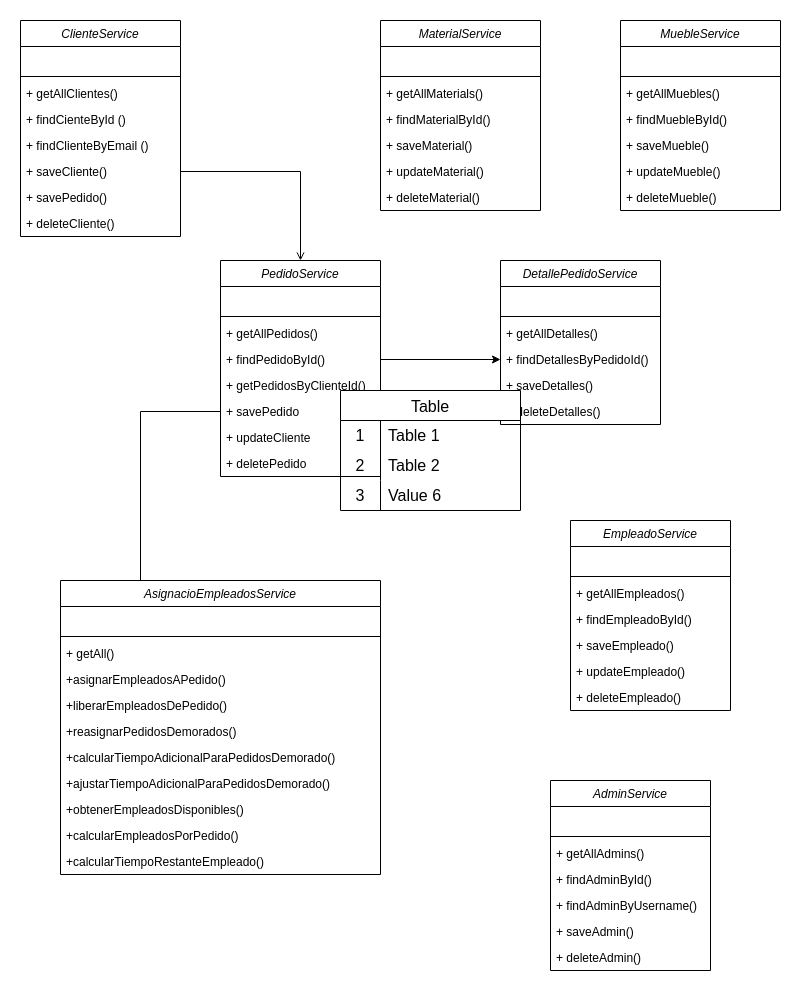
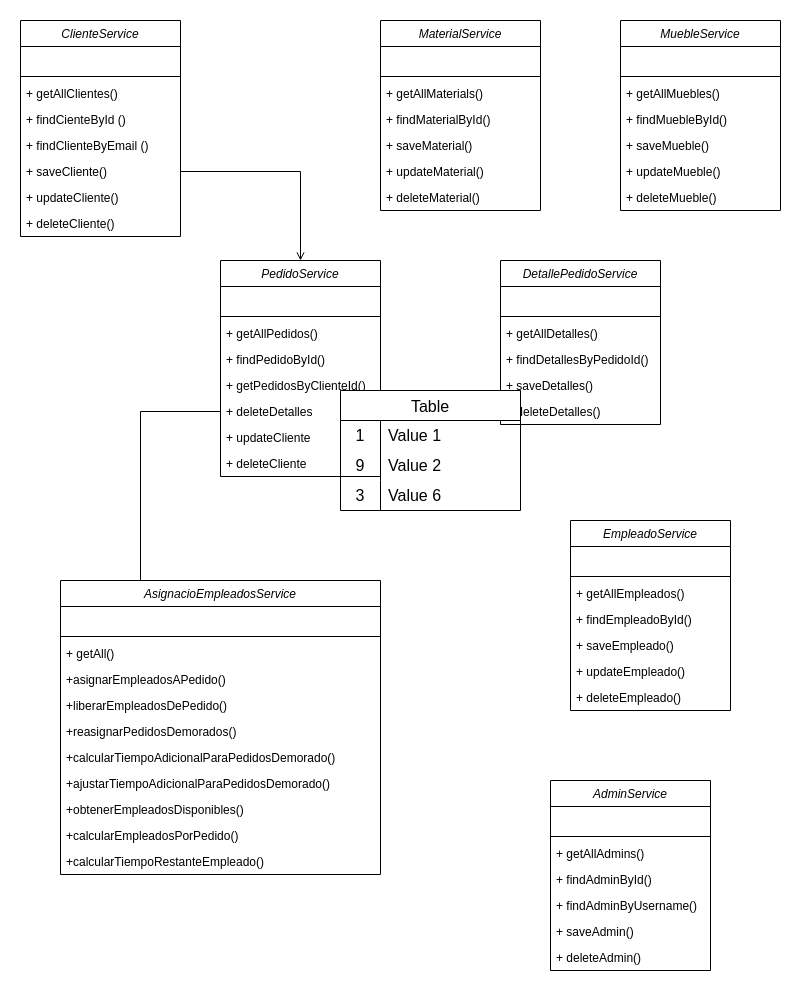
(70, 198) -> (78, 198)
(438, 360) -> none
(263, 412) -> (274, 412)
(416, 436) -> (416, 436)
(268, 464) -> (270, 464)
(361, 466) -> (361, 466)
(416, 466) -> (416, 466)
